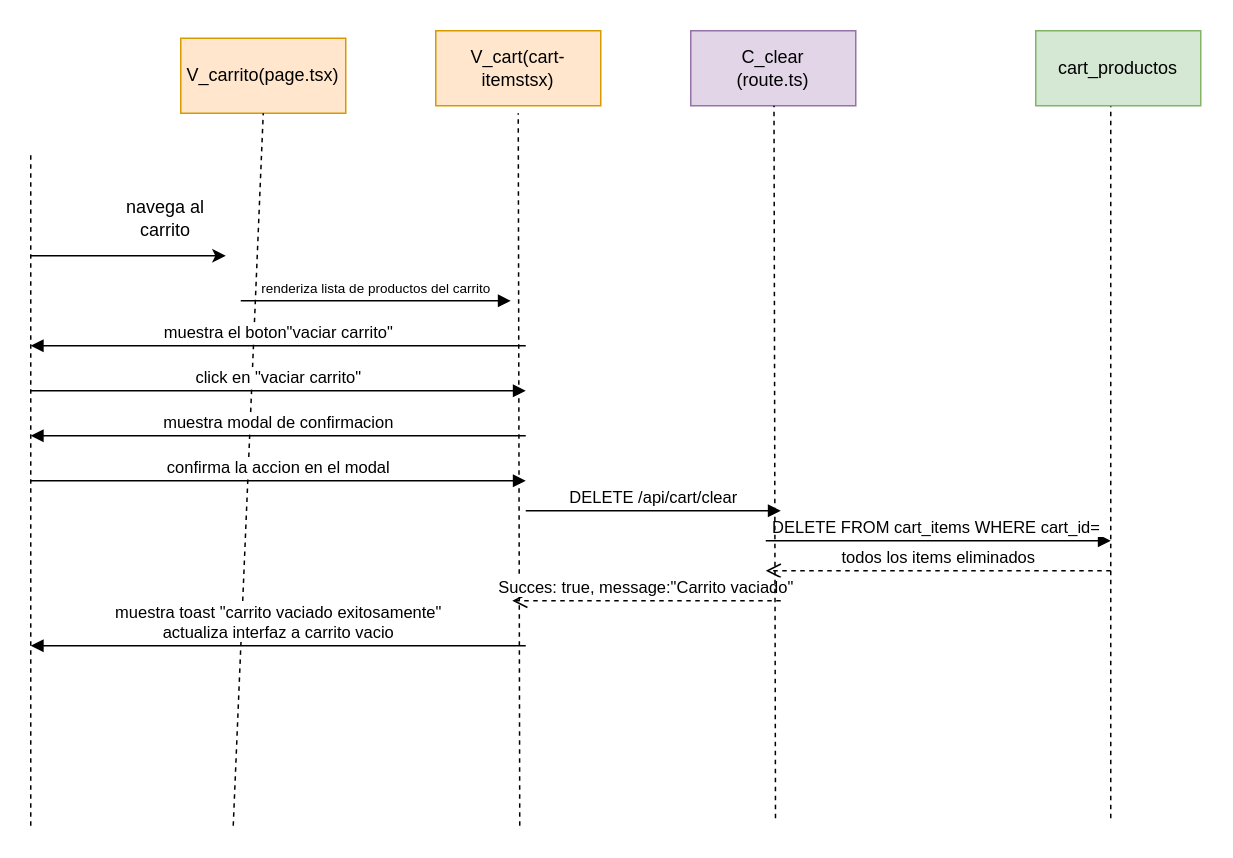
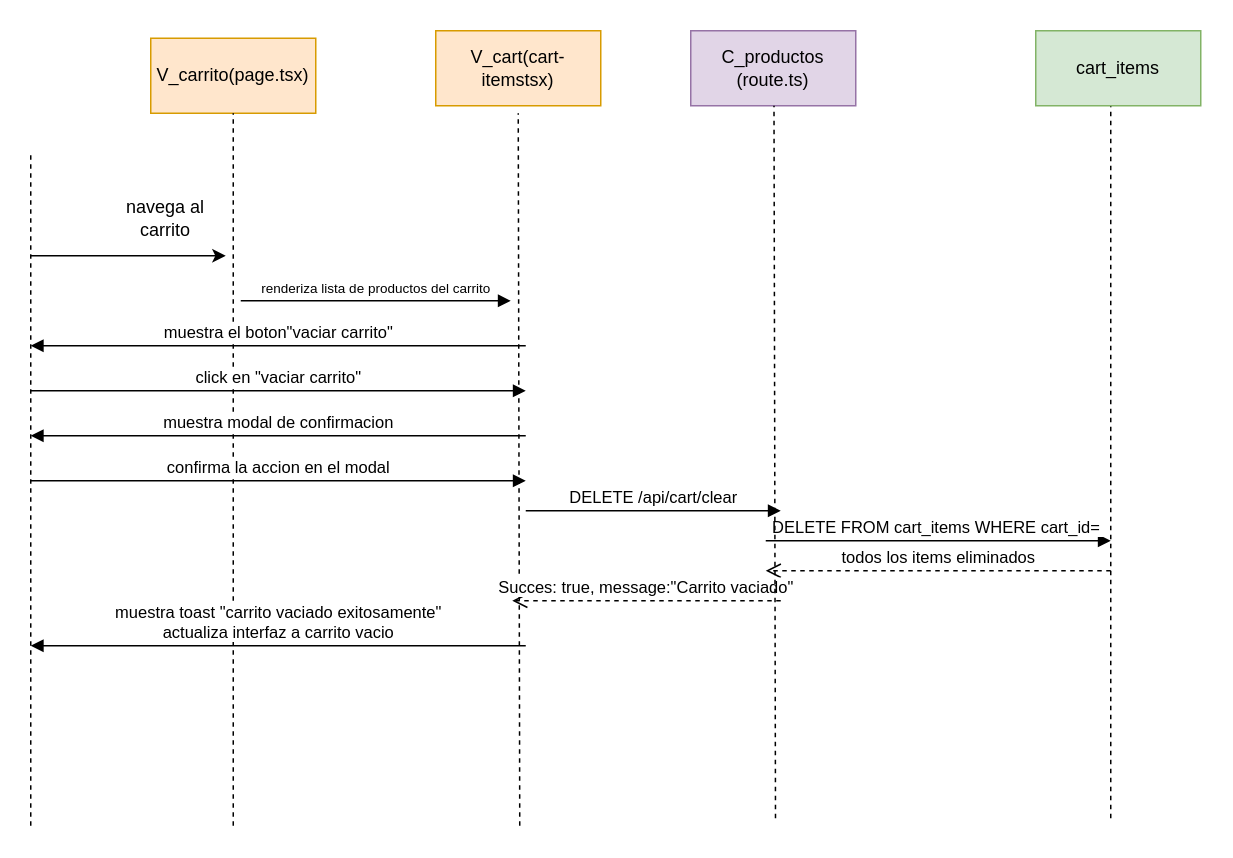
(773, 68) -> (773, 68)
(1118, 68) -> (1118, 68)
(263, 76) -> (233, 76)
